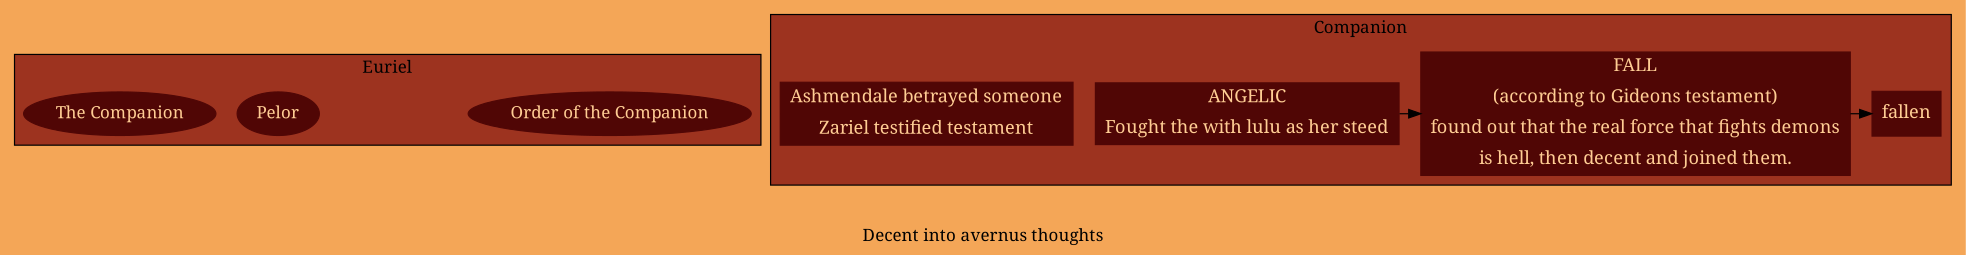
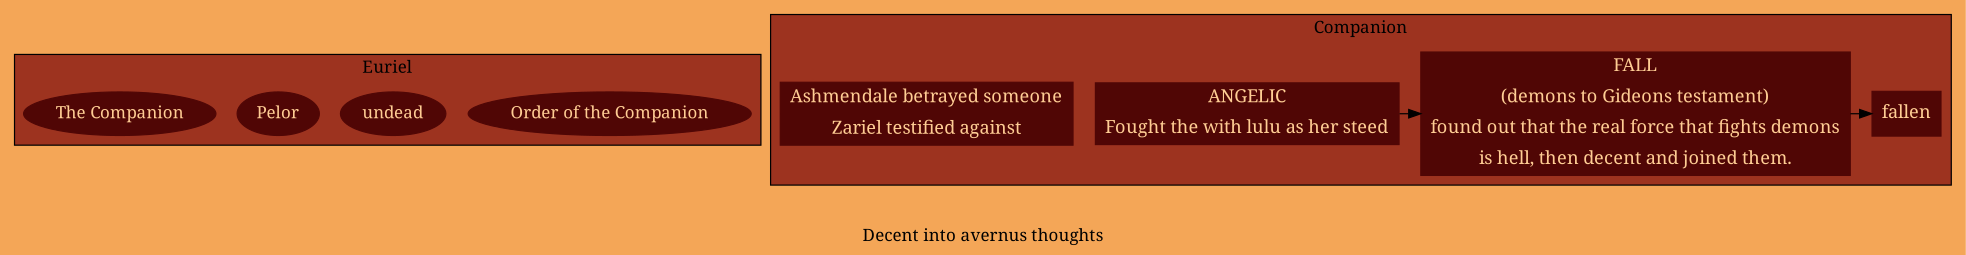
(1636, 97) -> (1636, 97)
none -> (393, 114)
(927, 128) -> (927, 128)
